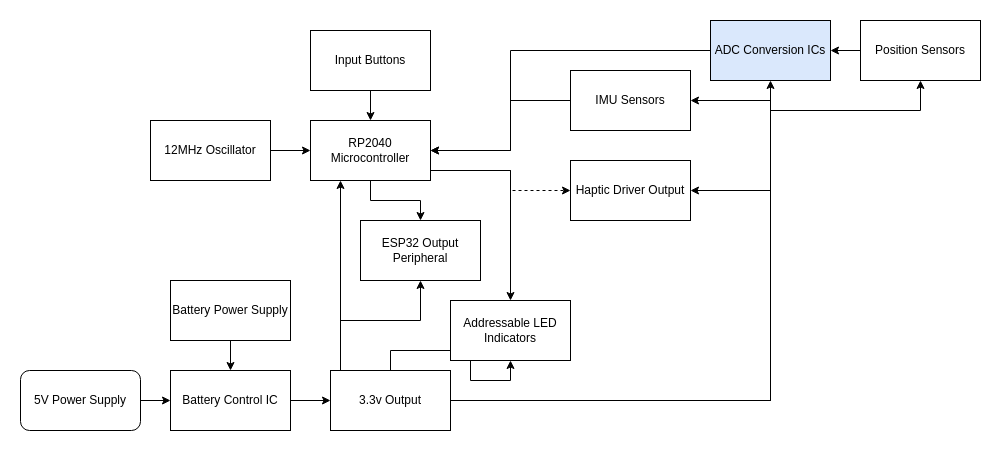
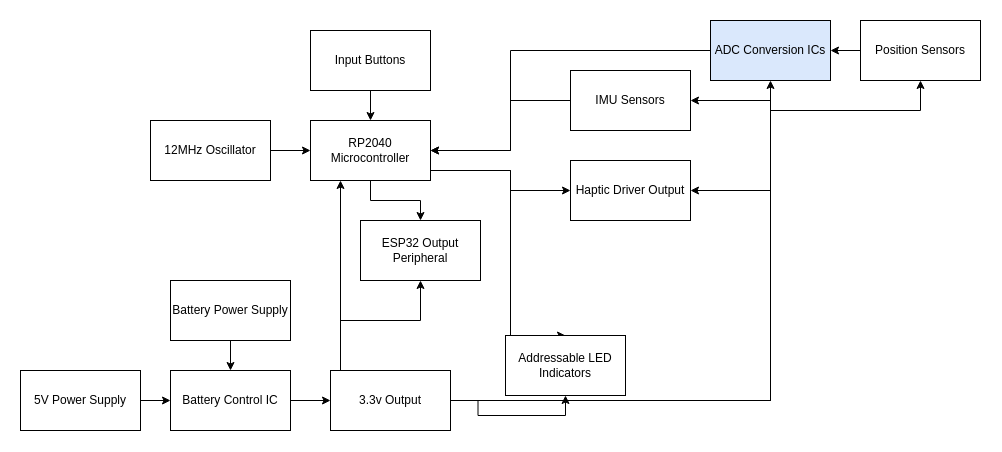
(537, 191) -> (537, 191)
(511, 331) -> (566, 366)
(81, 401) -> (81, 401)
